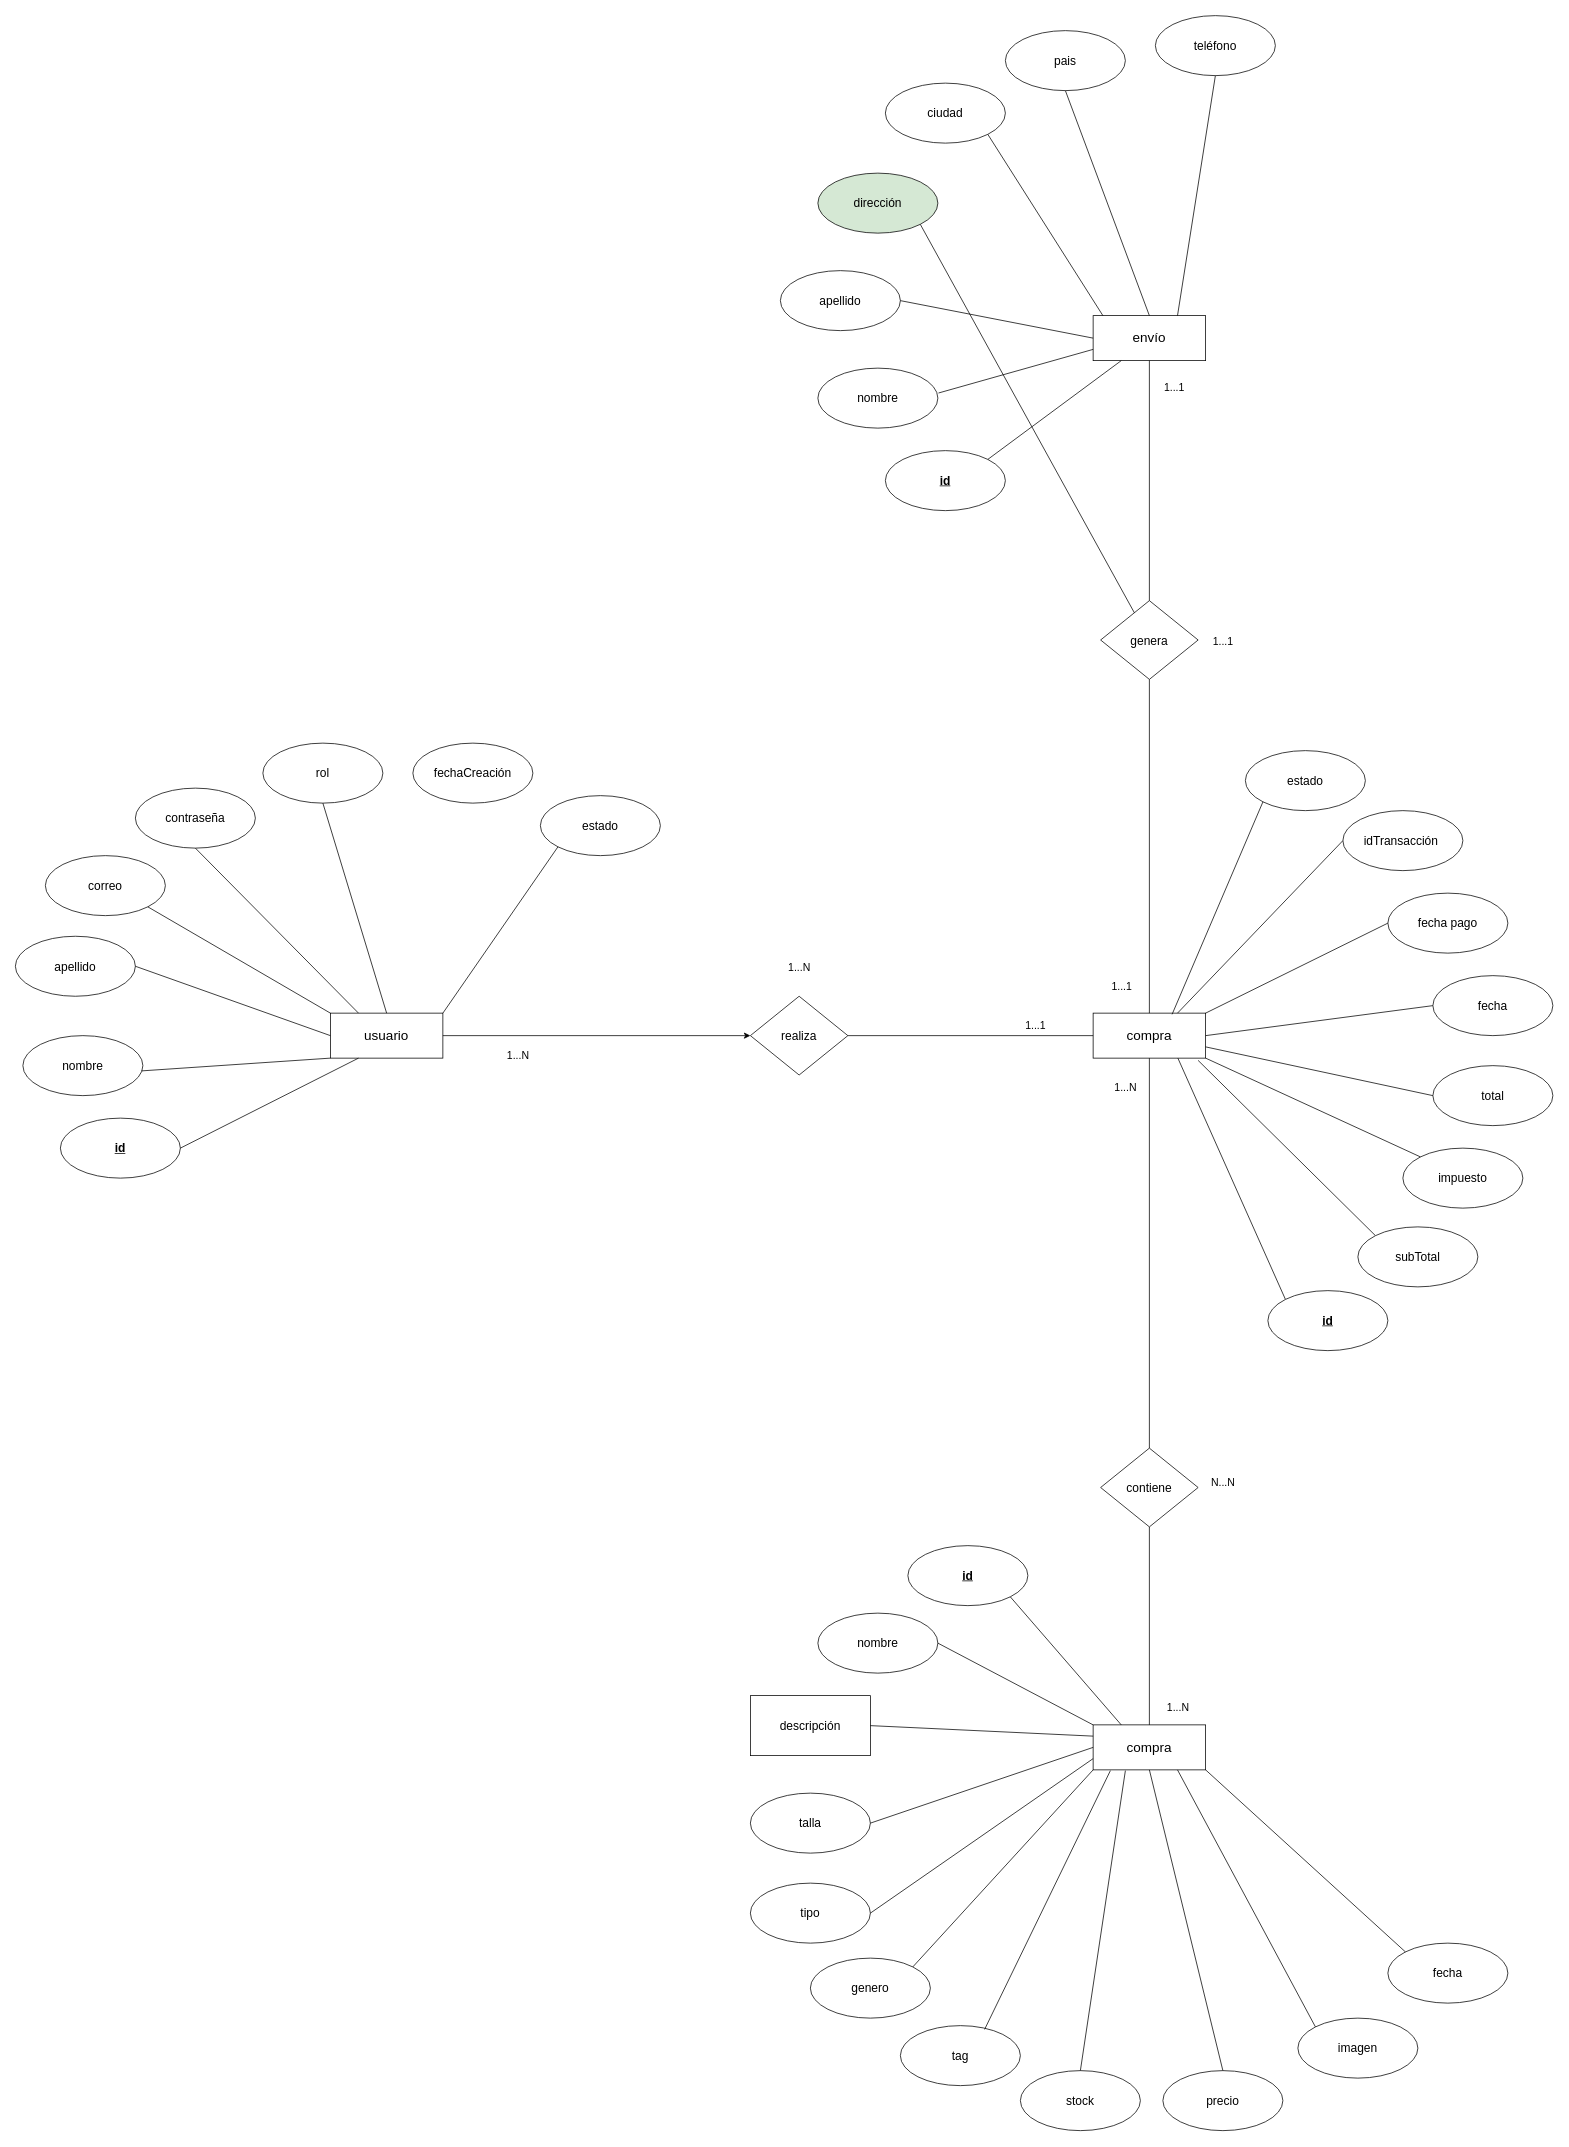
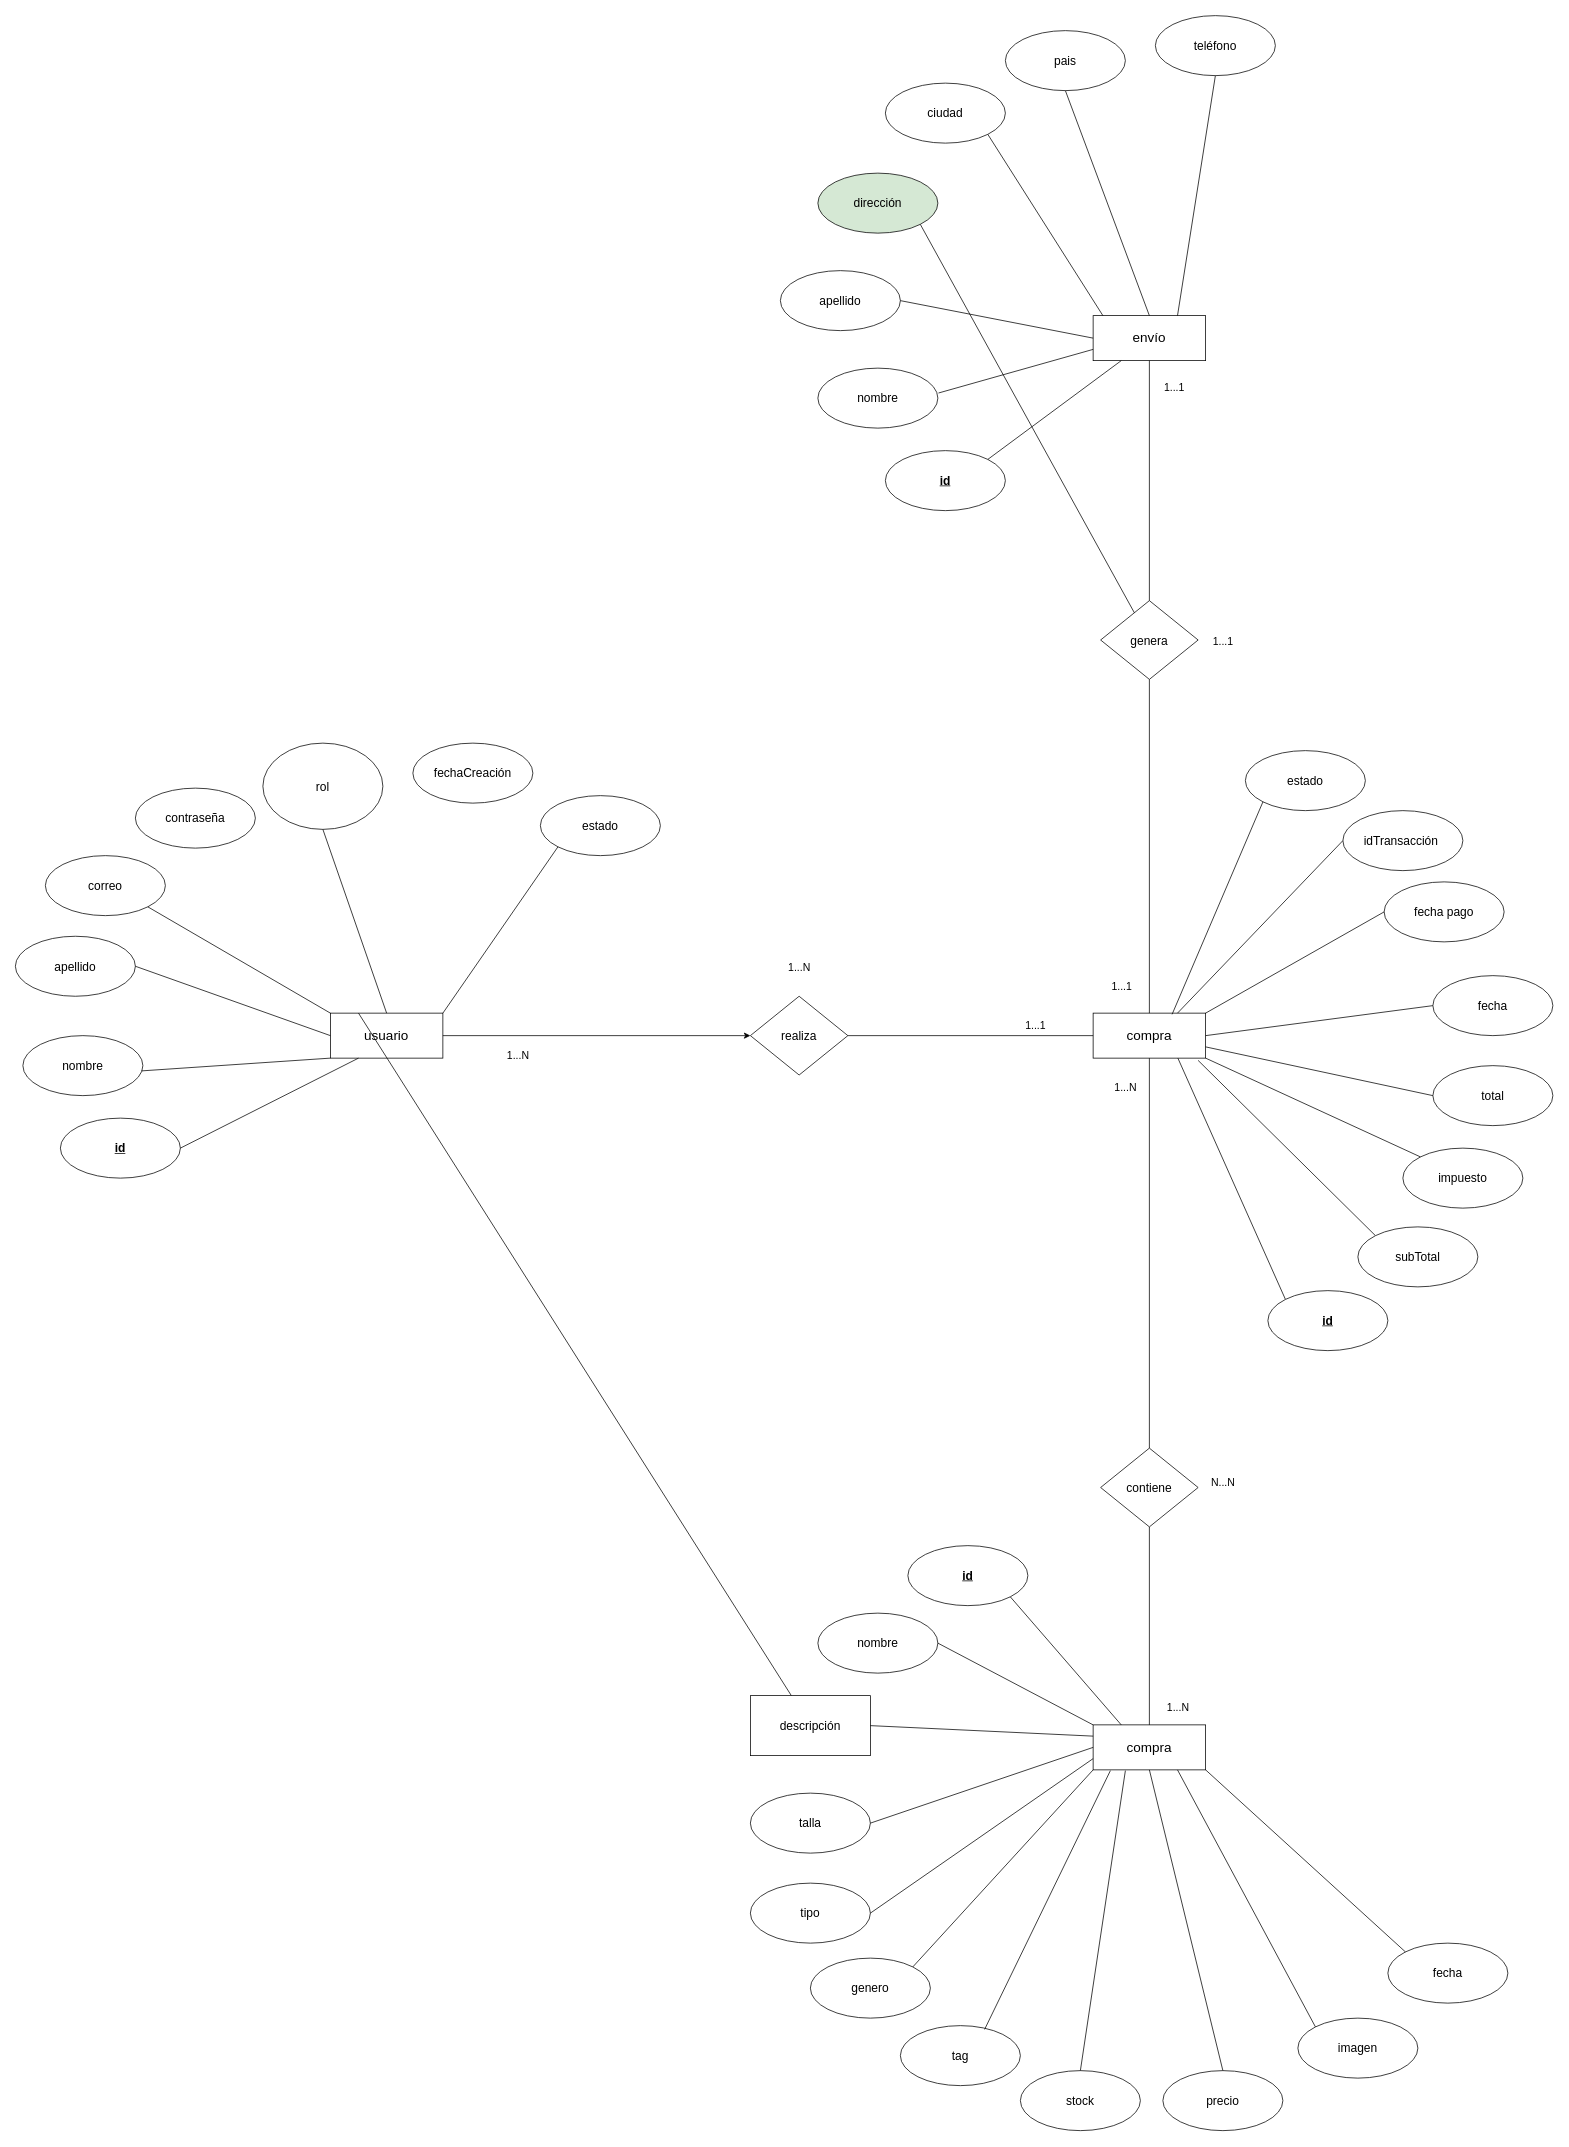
(323, 773) -> (323, 786)
(1448, 923) -> (1444, 912)
(277, 930) -> (575, 1354)
